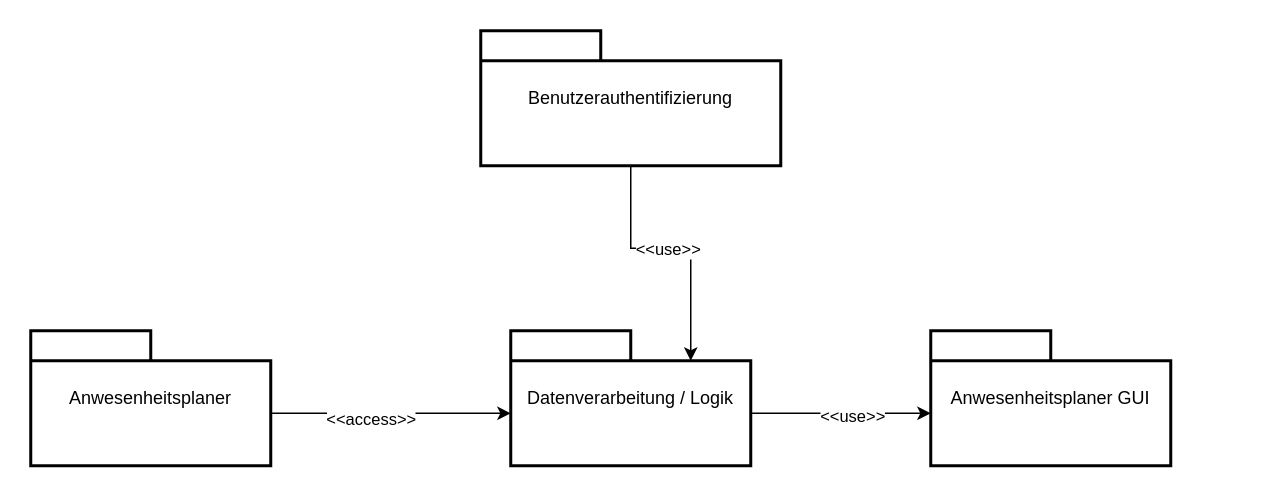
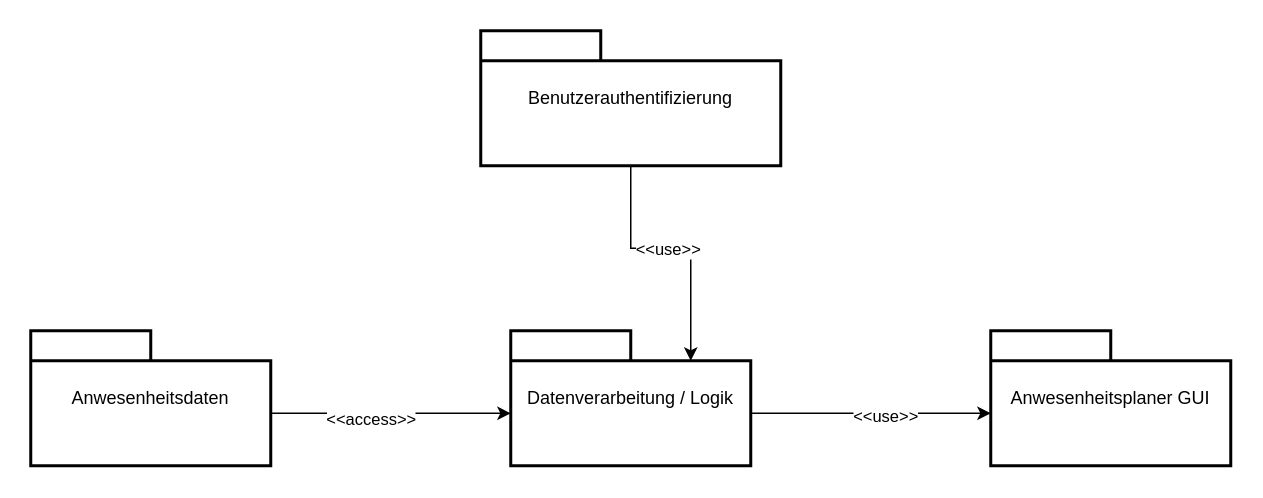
(151, 398) -> (151, 398)
(1051, 398) -> (1111, 398)
